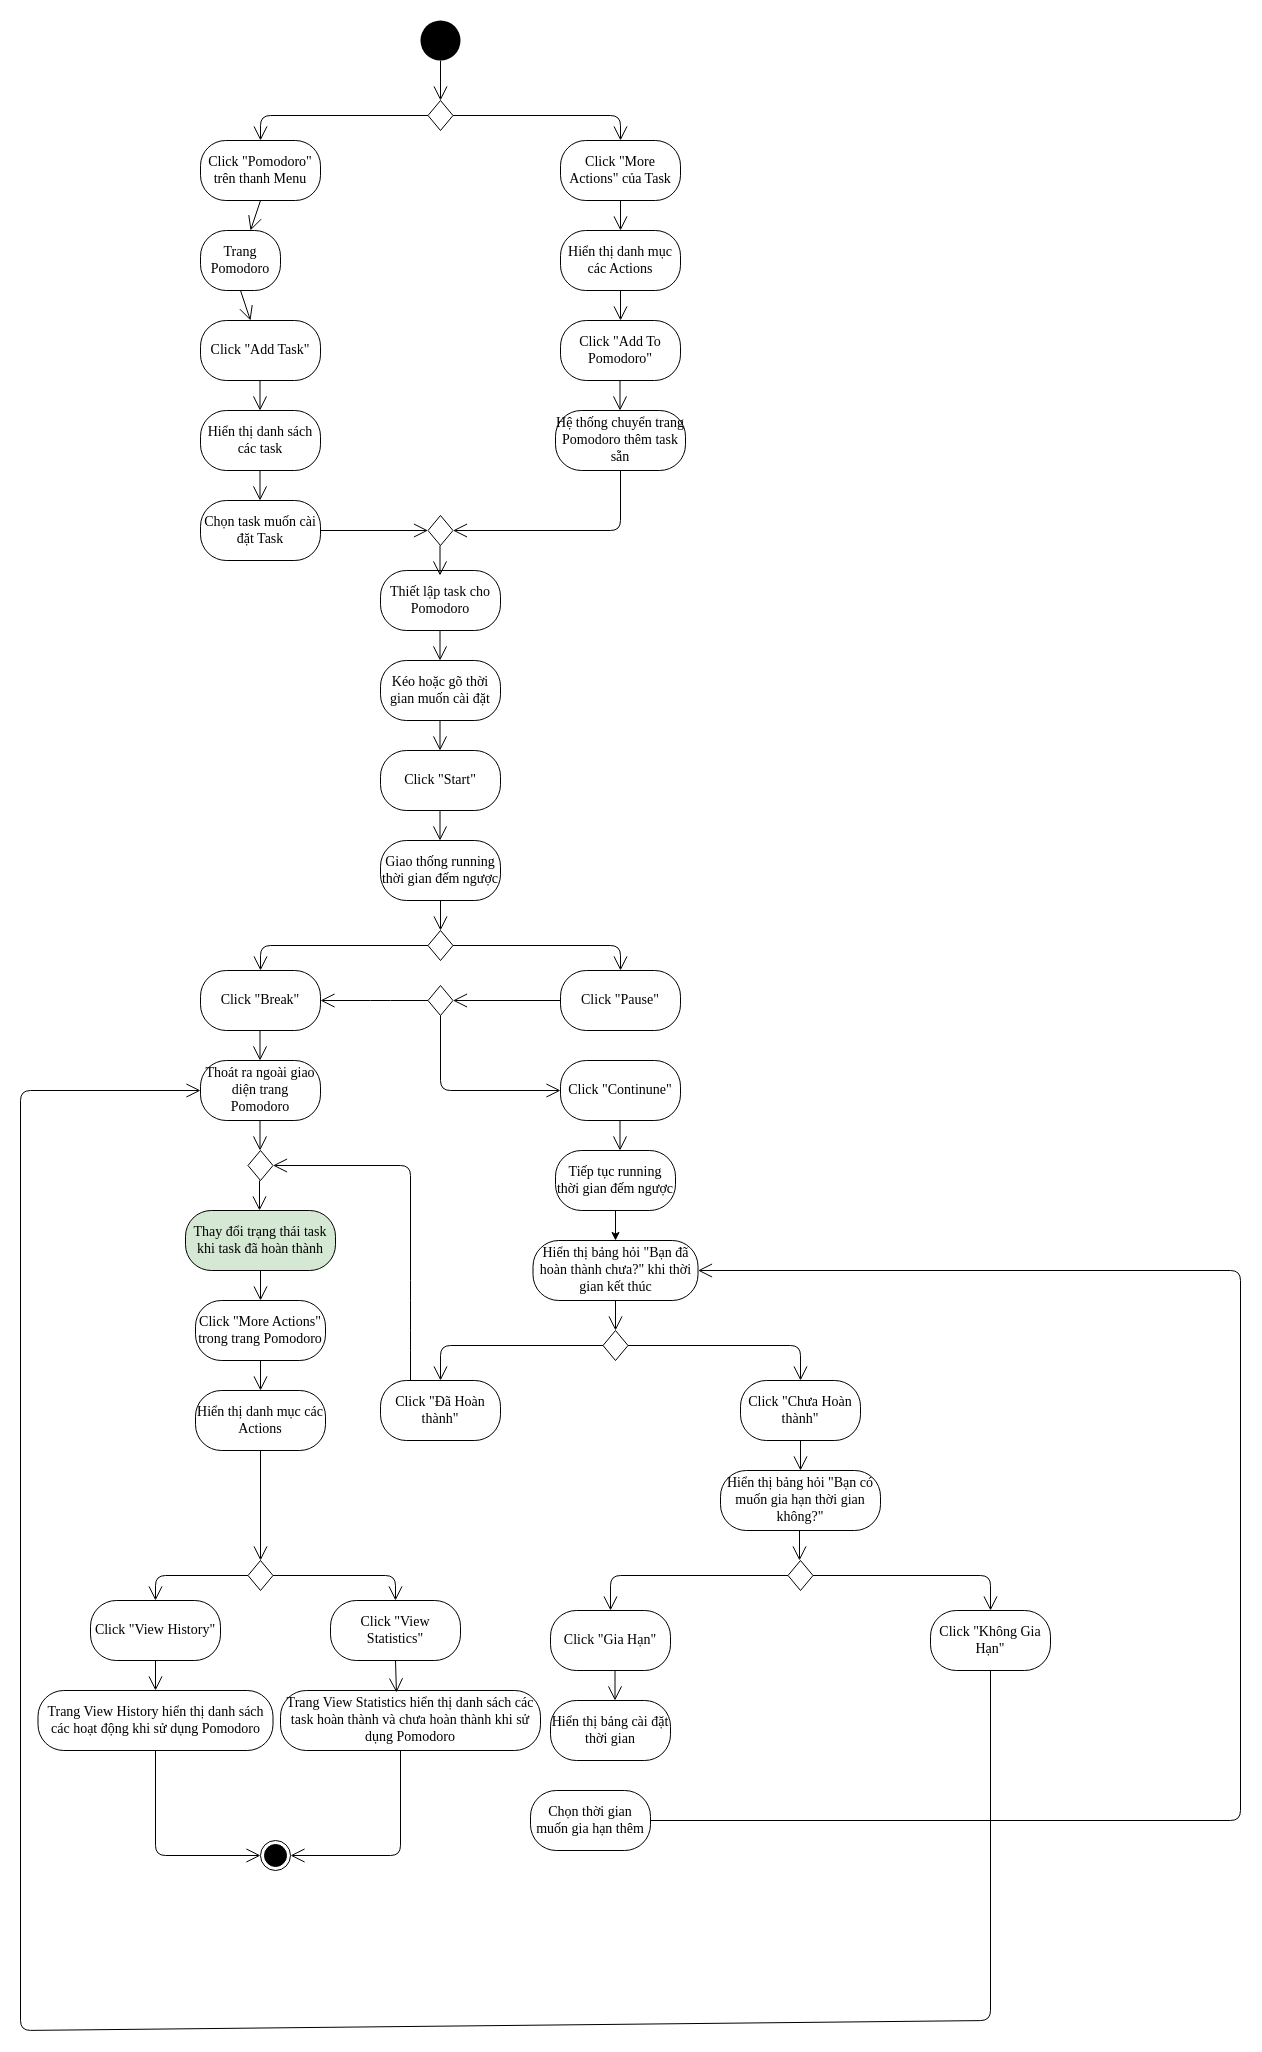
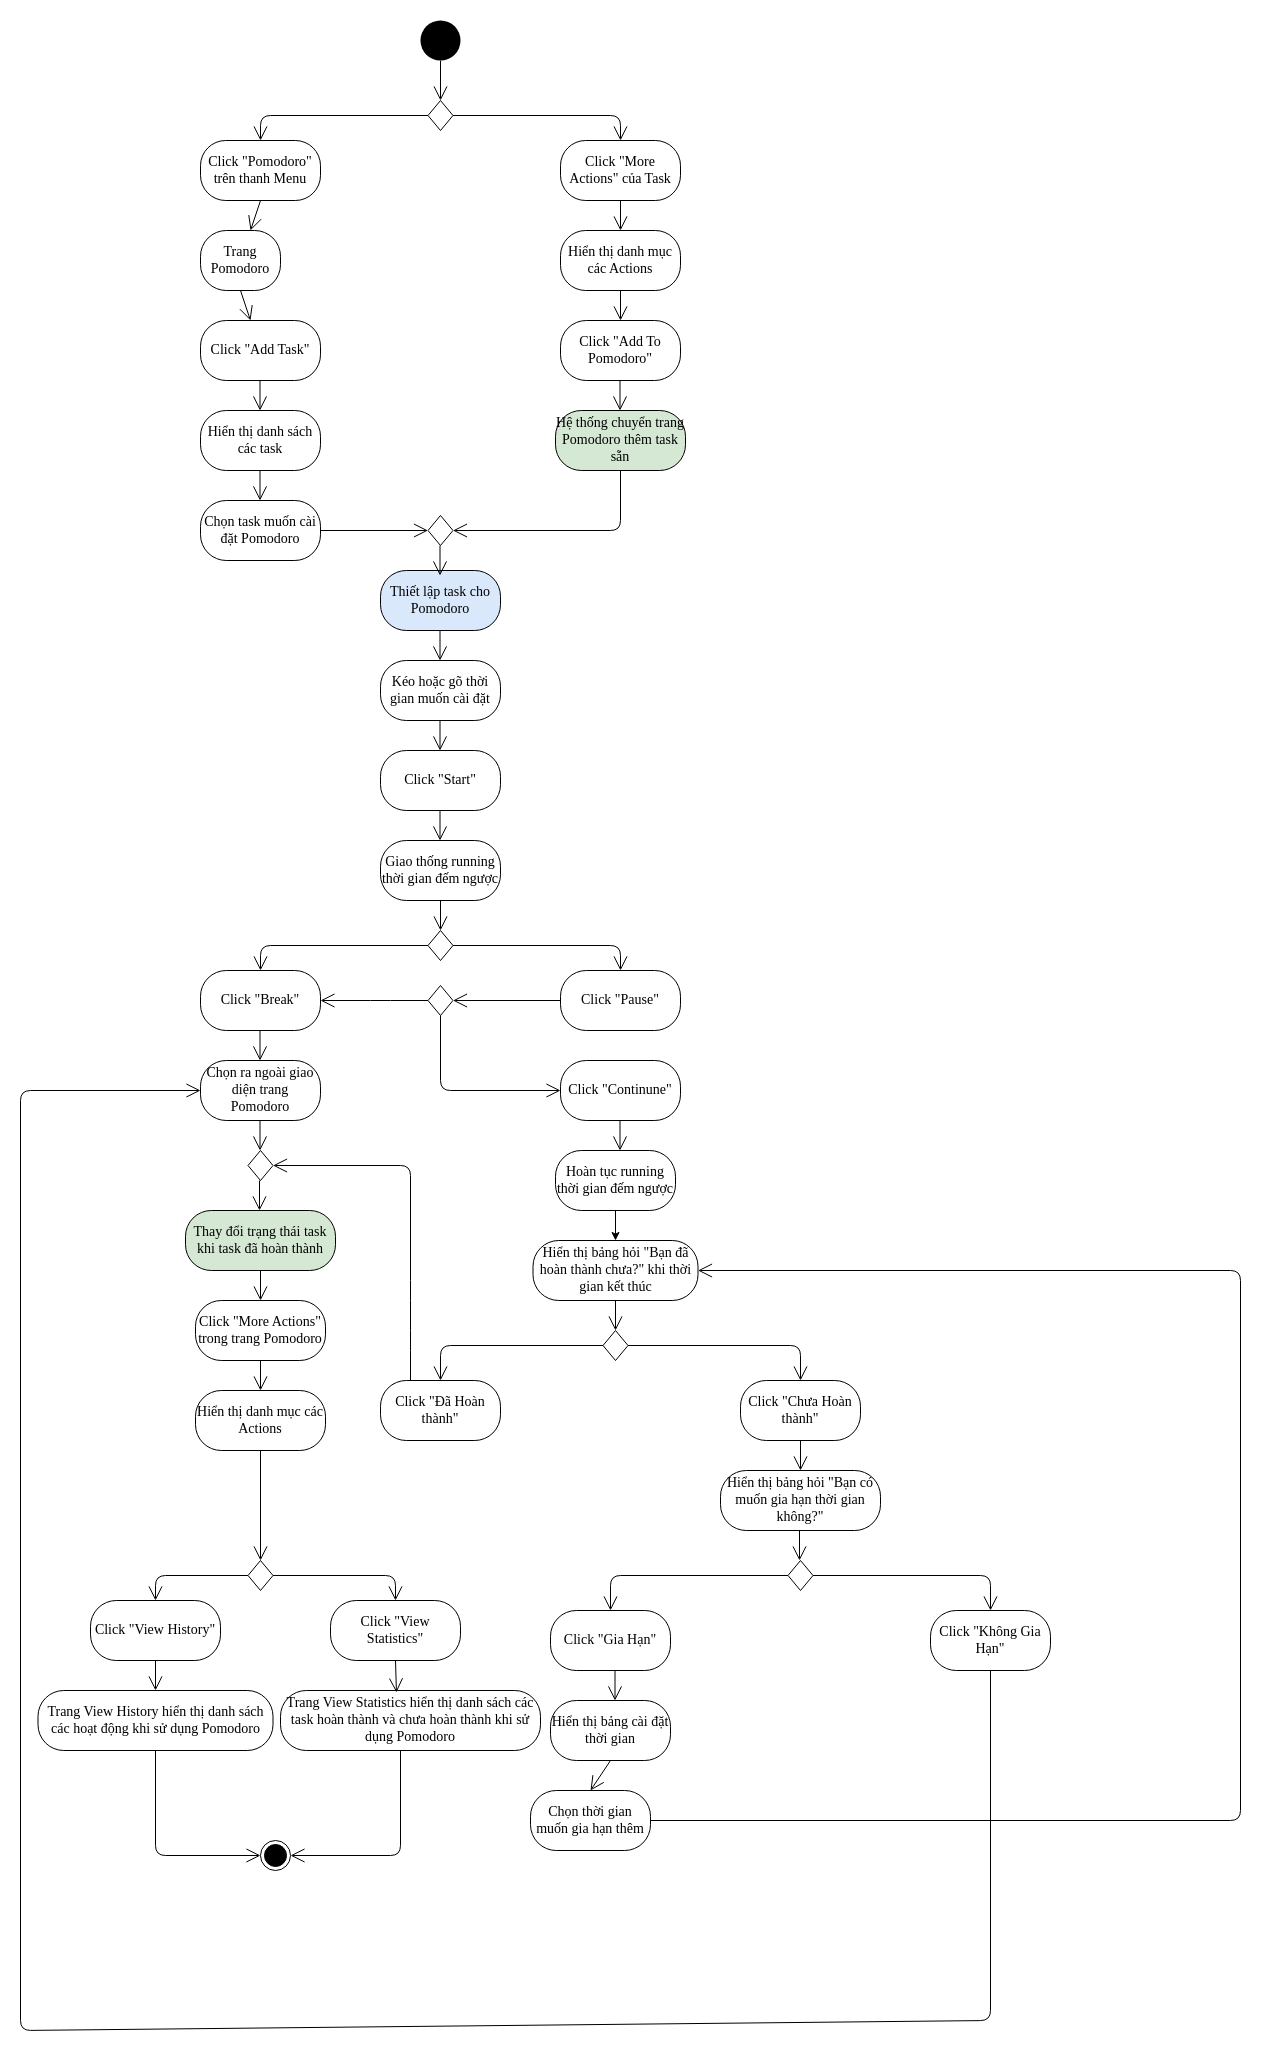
(621, 441) -> (621, 441)
(261, 531) -> (261, 531)
(441, 601) -> (441, 601)
(261, 1091) -> (261, 1091)
(616, 1181) -> (616, 1181)
none -> (601, 1774)
